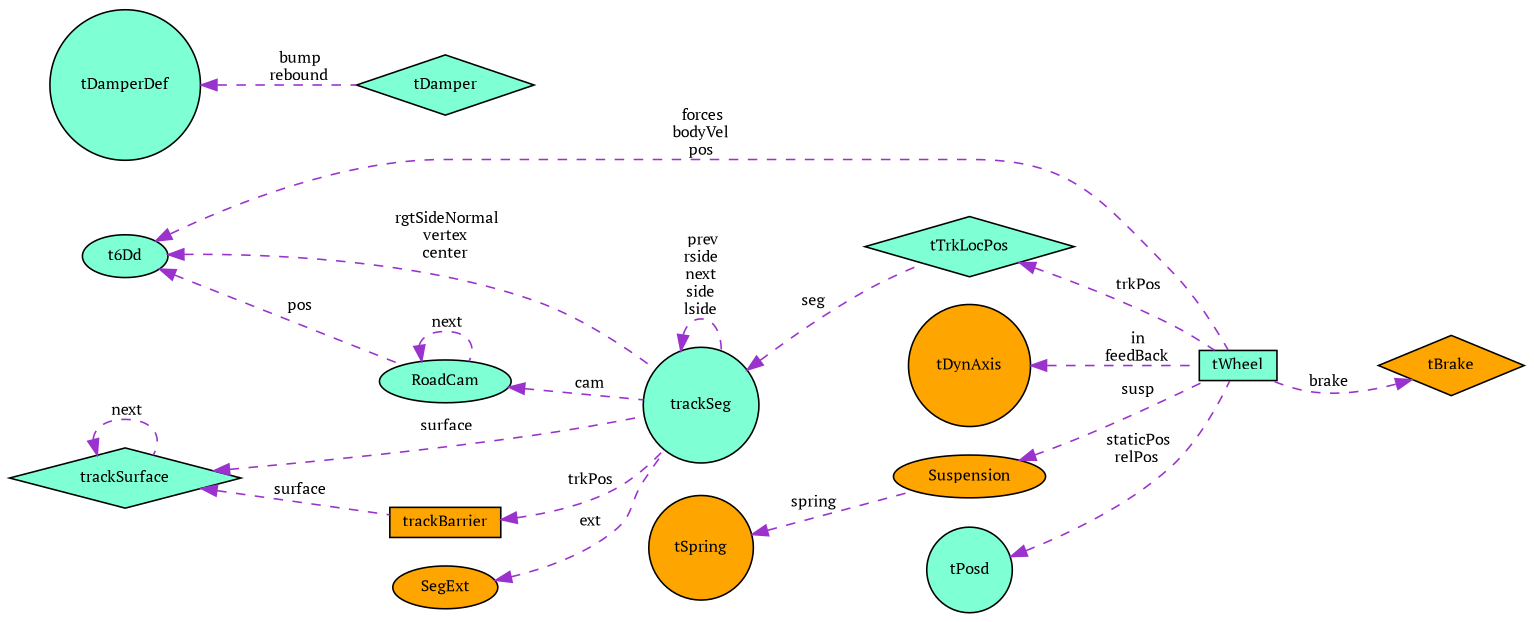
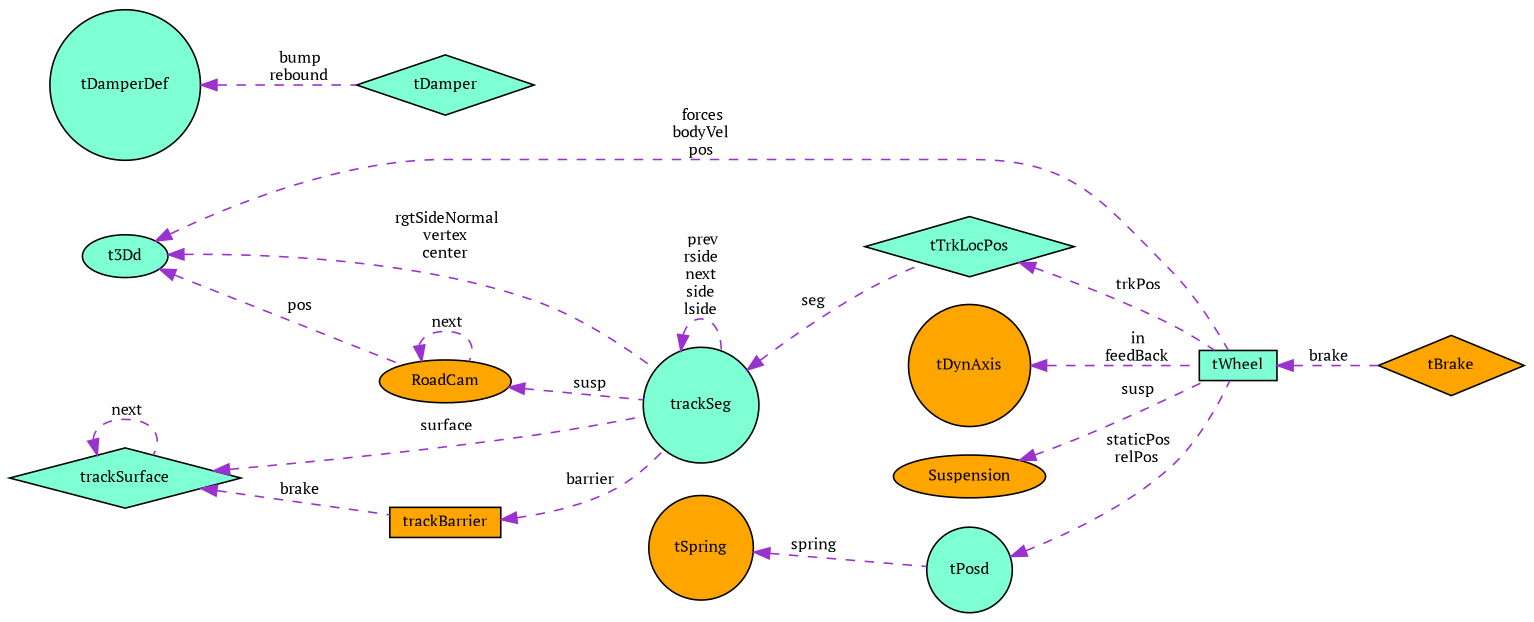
(125, 256) -> (125, 256)
(445, 381) -> (445, 381)
(589, 384) -> (589, 384)
(1333, 393) -> (1336, 366)
(589, 480) -> (589, 480)
(299, 490) -> (299, 490)
(841, 511) -> (848, 560)
(445, 587) -> none
